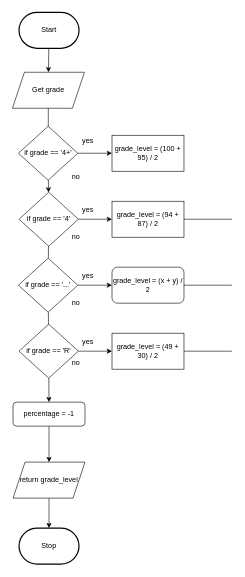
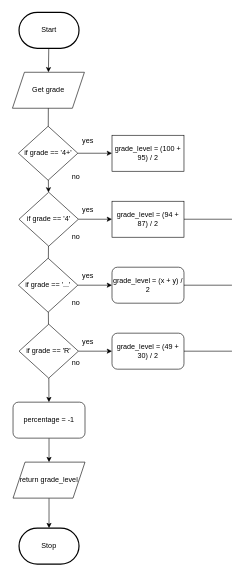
(148, 351) -> (148, 351)
(49, 414) -> (49, 420)
